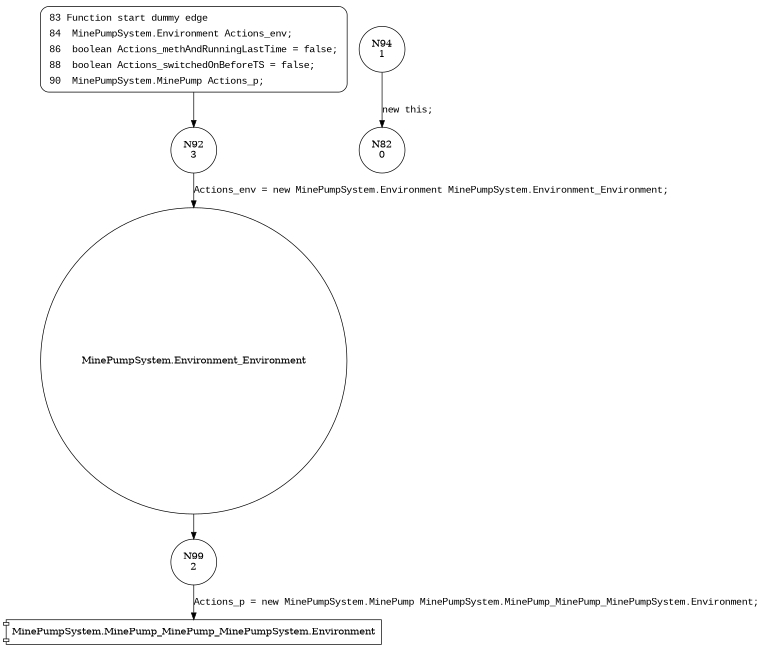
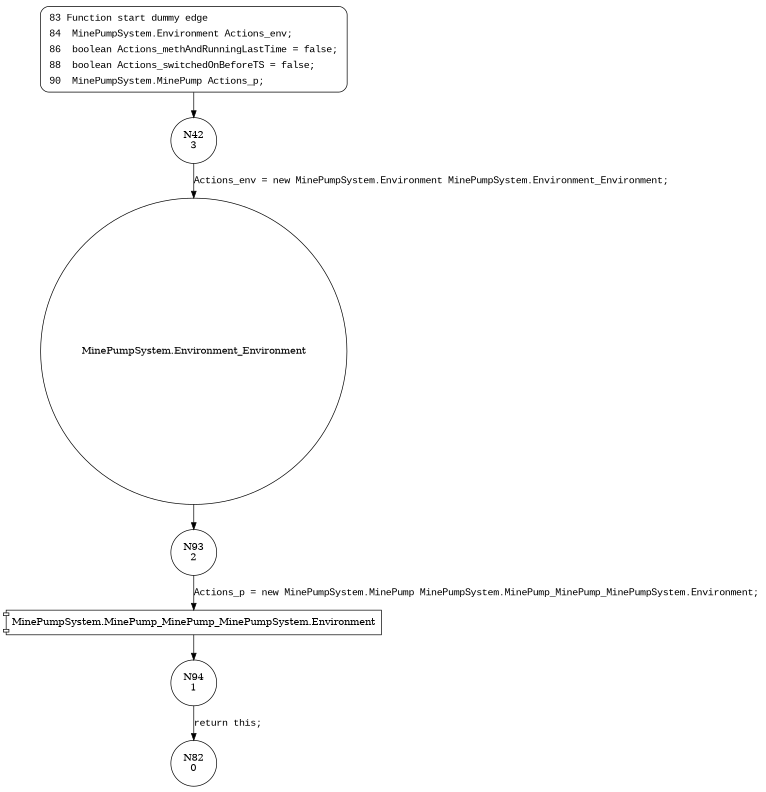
(408, 110) -> (228, 723)
(194, 150) -> (194, 141)
(194, 562) -> (194, 552)
none -> (194, 644)
